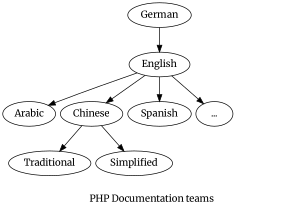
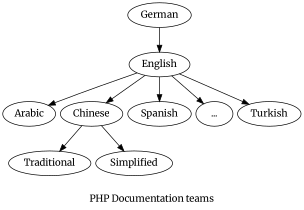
none -> (269, 114)
